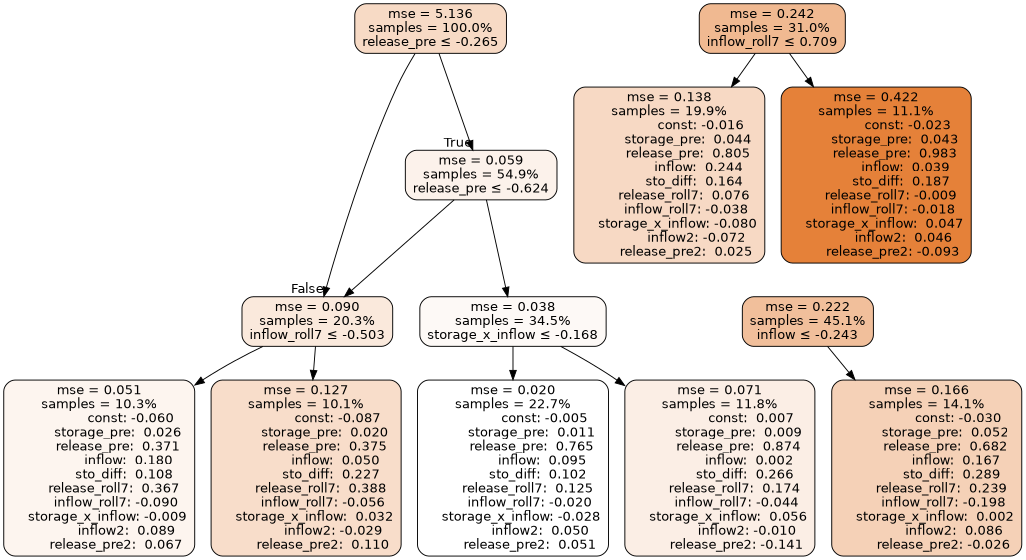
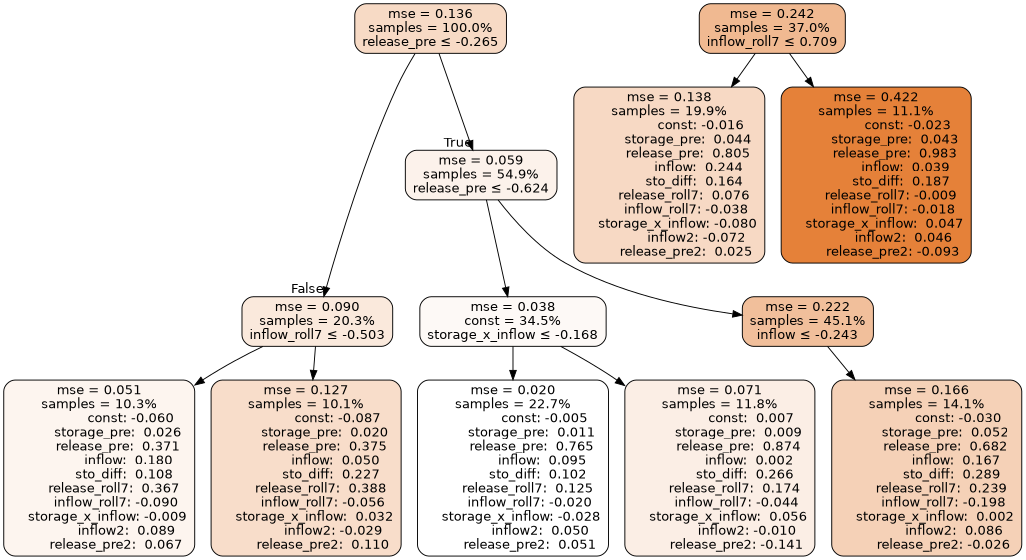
(431, 29) -> (431, 29)
(772, 29) -> (772, 29)
(403, 245) -> (603, 281)
(513, 322) -> (513, 322)
